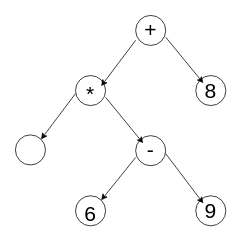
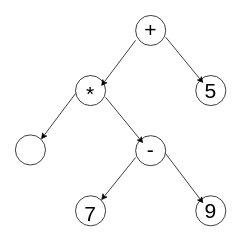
(210, 90) -> (210, 90)
(90, 213) -> (90, 213)
